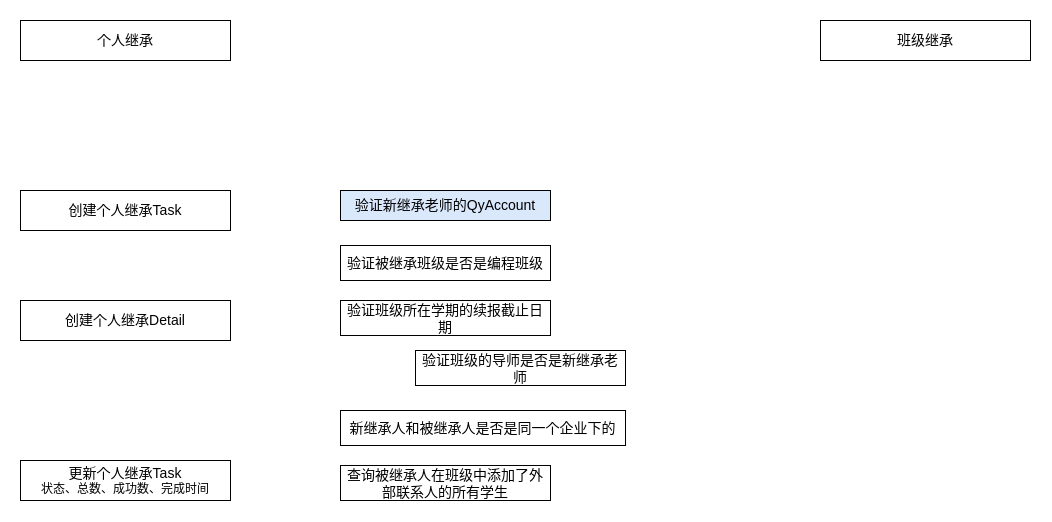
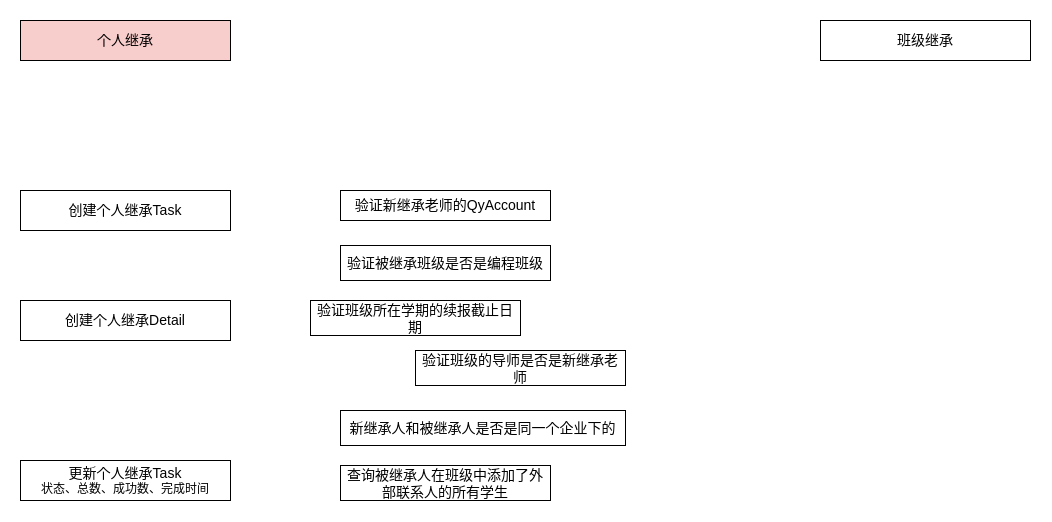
(126, 41) -> (126, 41)
(446, 206) -> (446, 206)
(446, 318) -> (416, 318)
